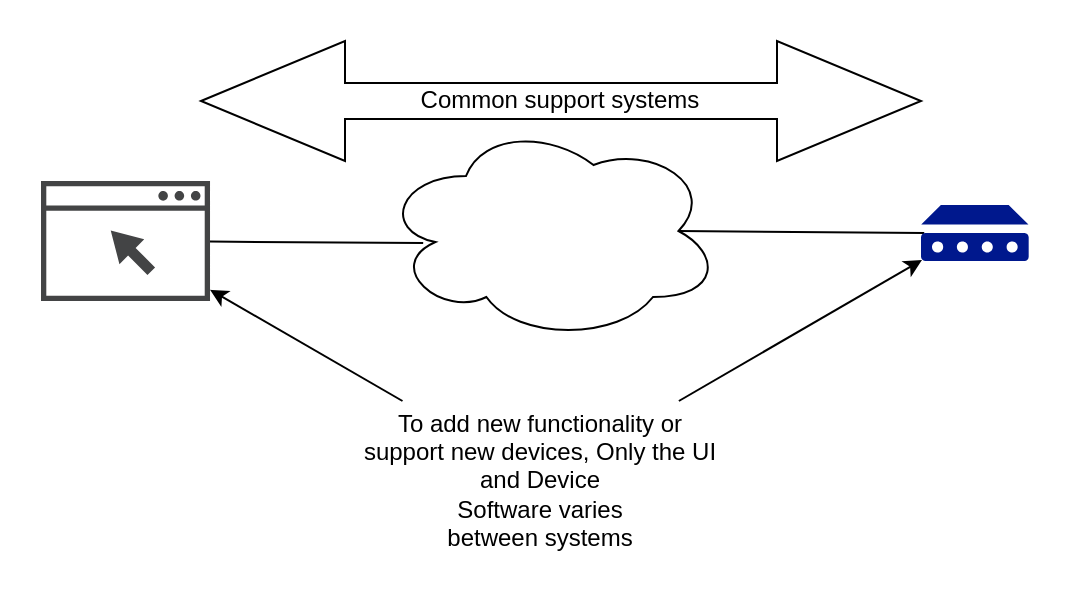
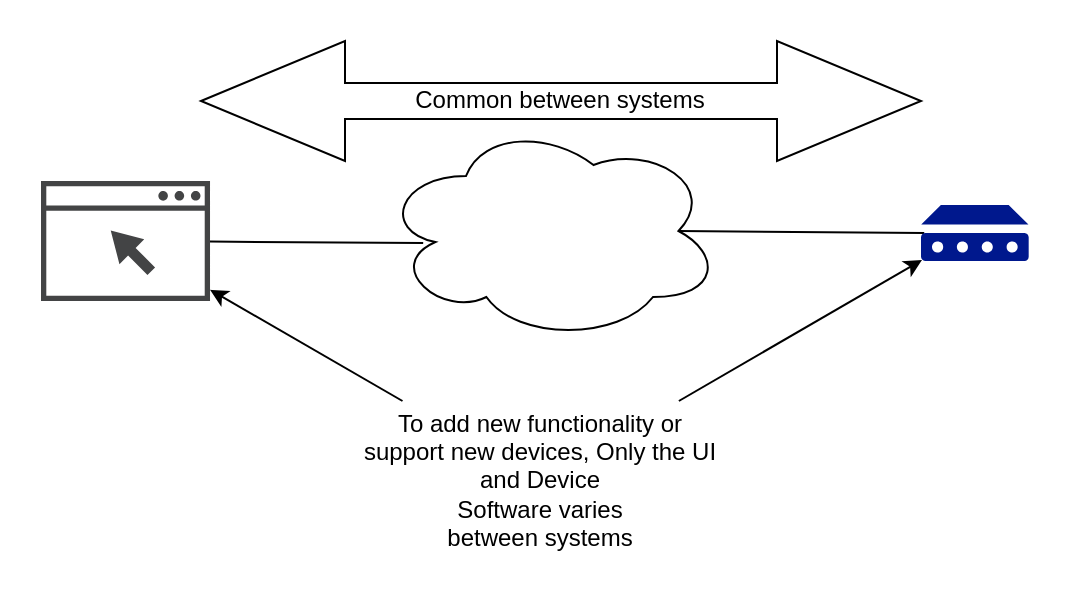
(561, 101) -> (561, 101)
